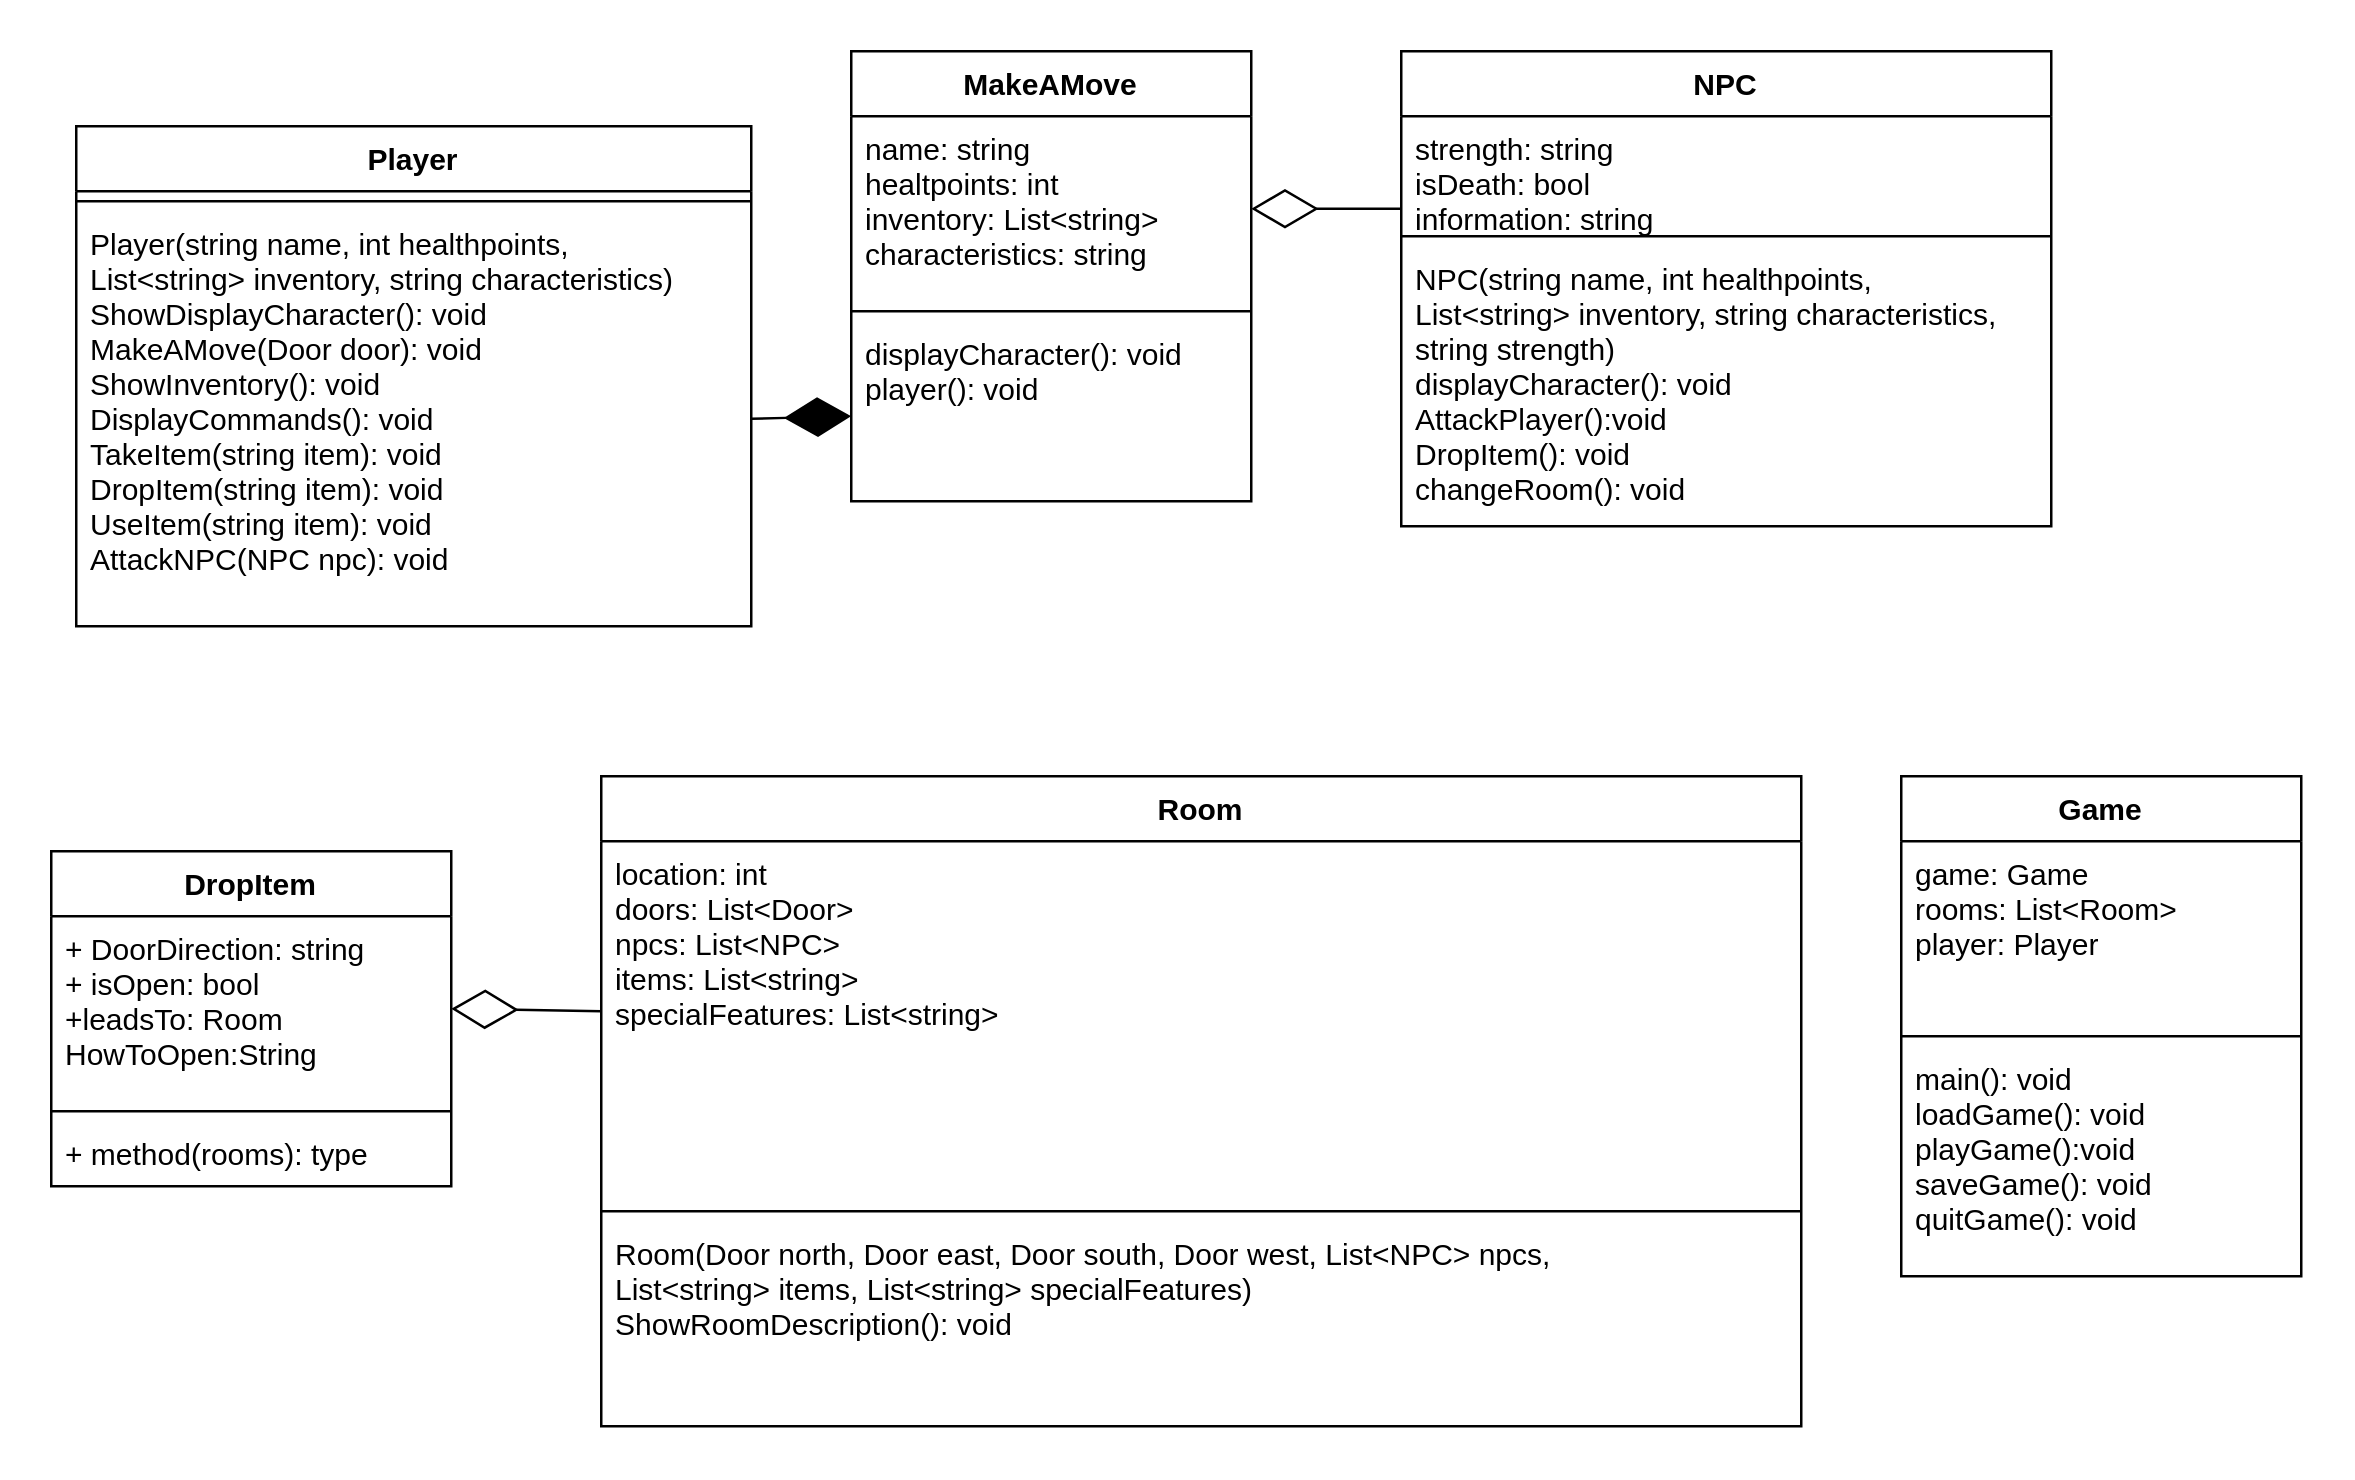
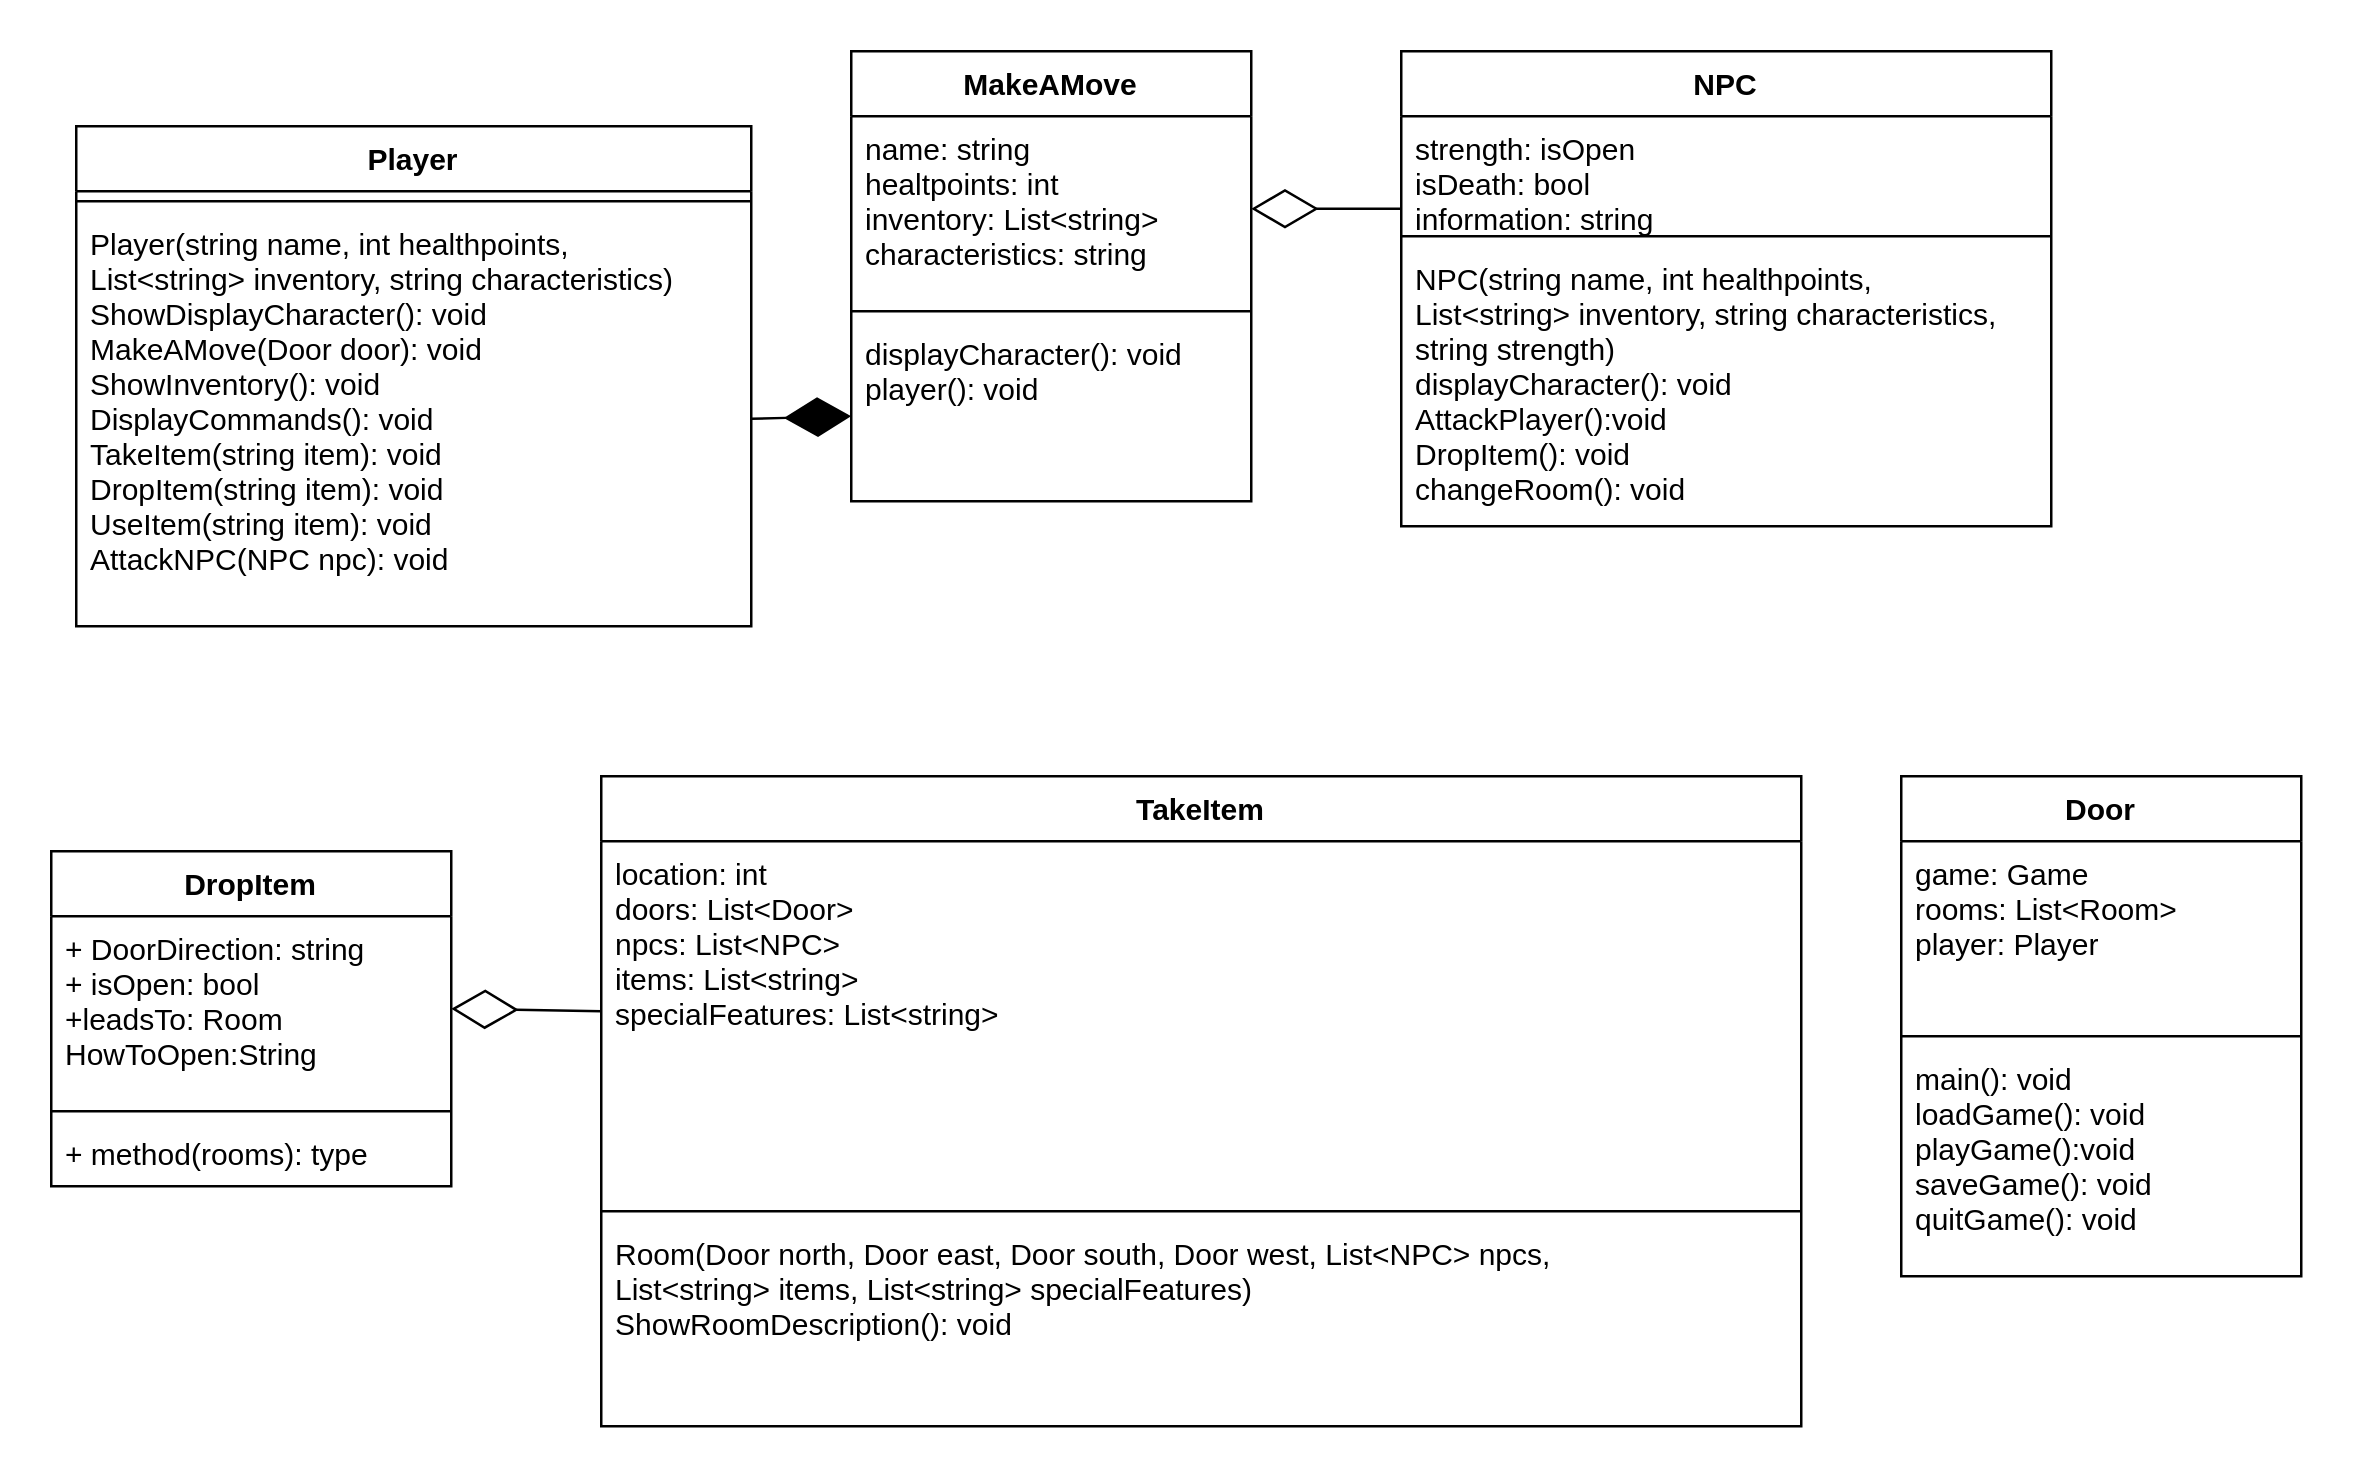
(1538, 150) -> (1538, 150)
(1200, 810) -> (1200, 810)
(2100, 810) -> (2100, 810)
